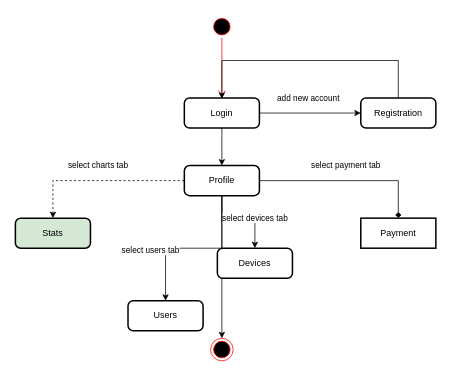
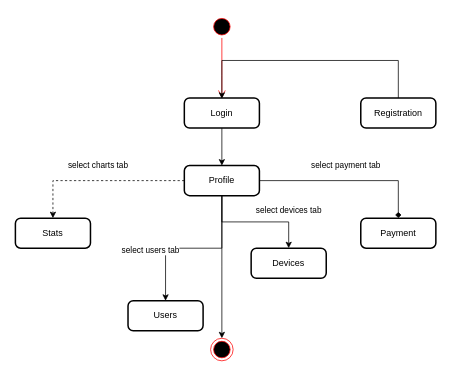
(354, 113) -> none
(53, 233) -> (53, 233)
(398, 233) -> (398, 233)
(255, 263) -> (288, 263)
